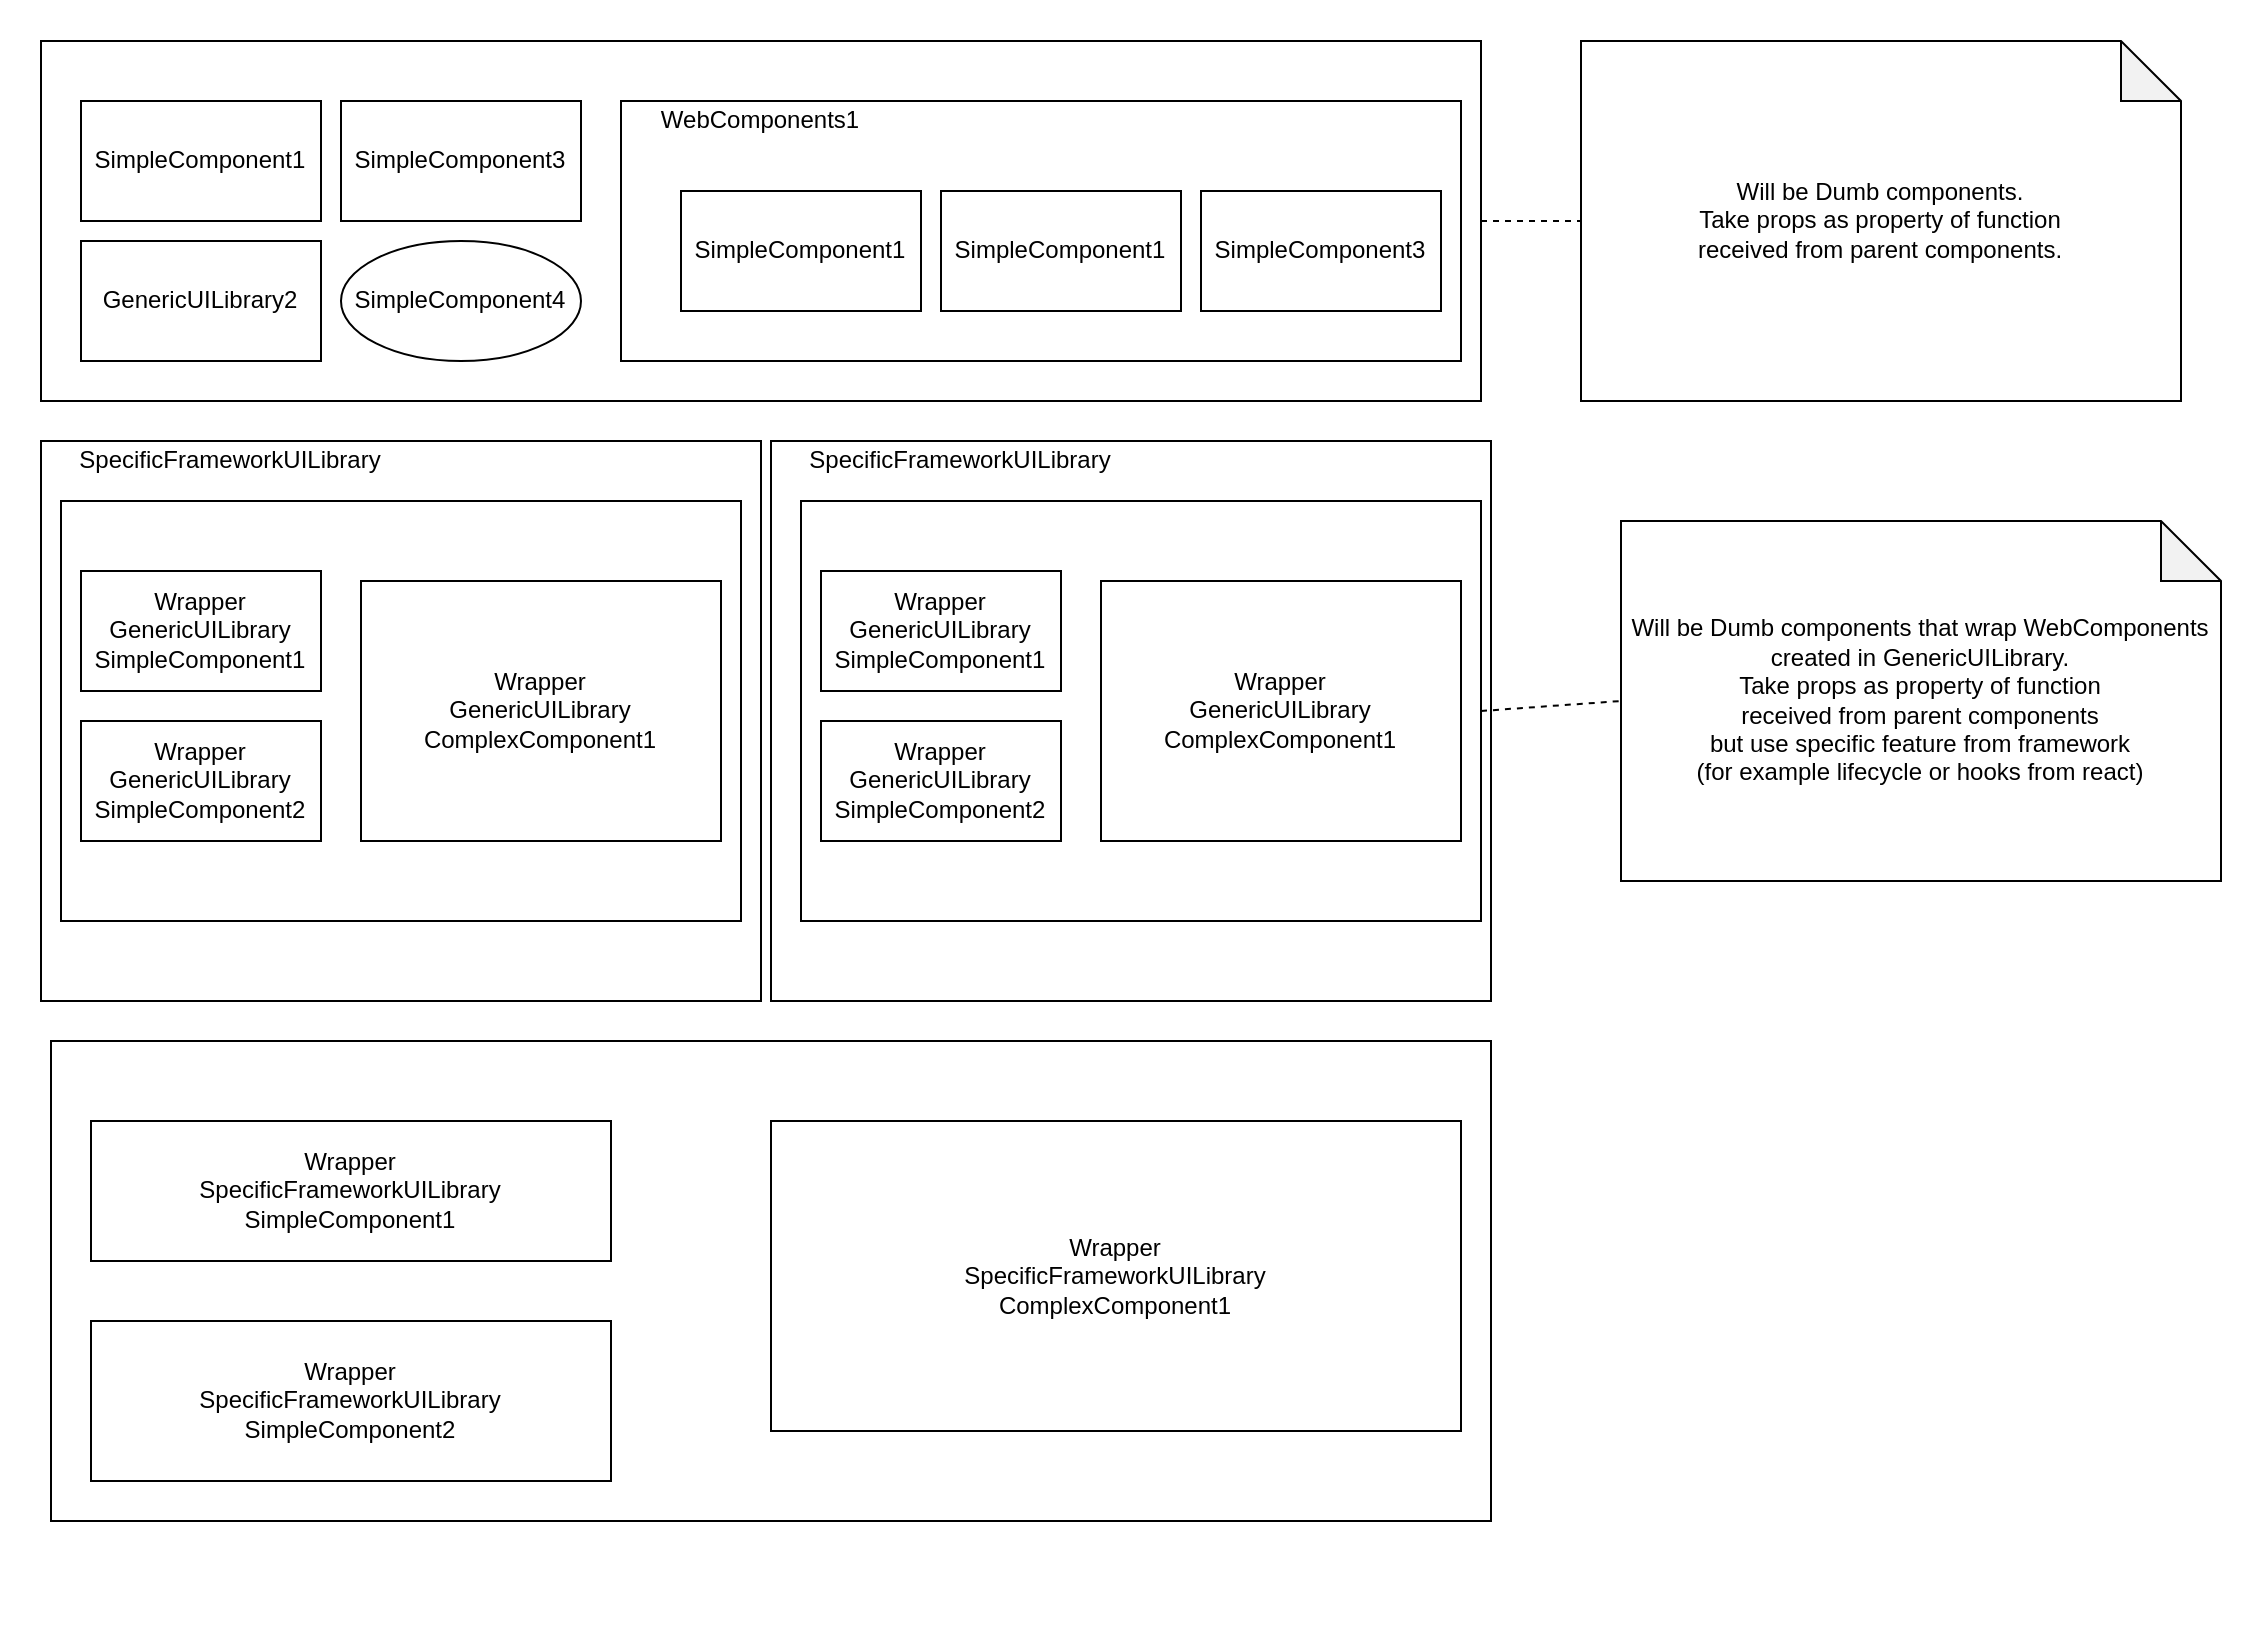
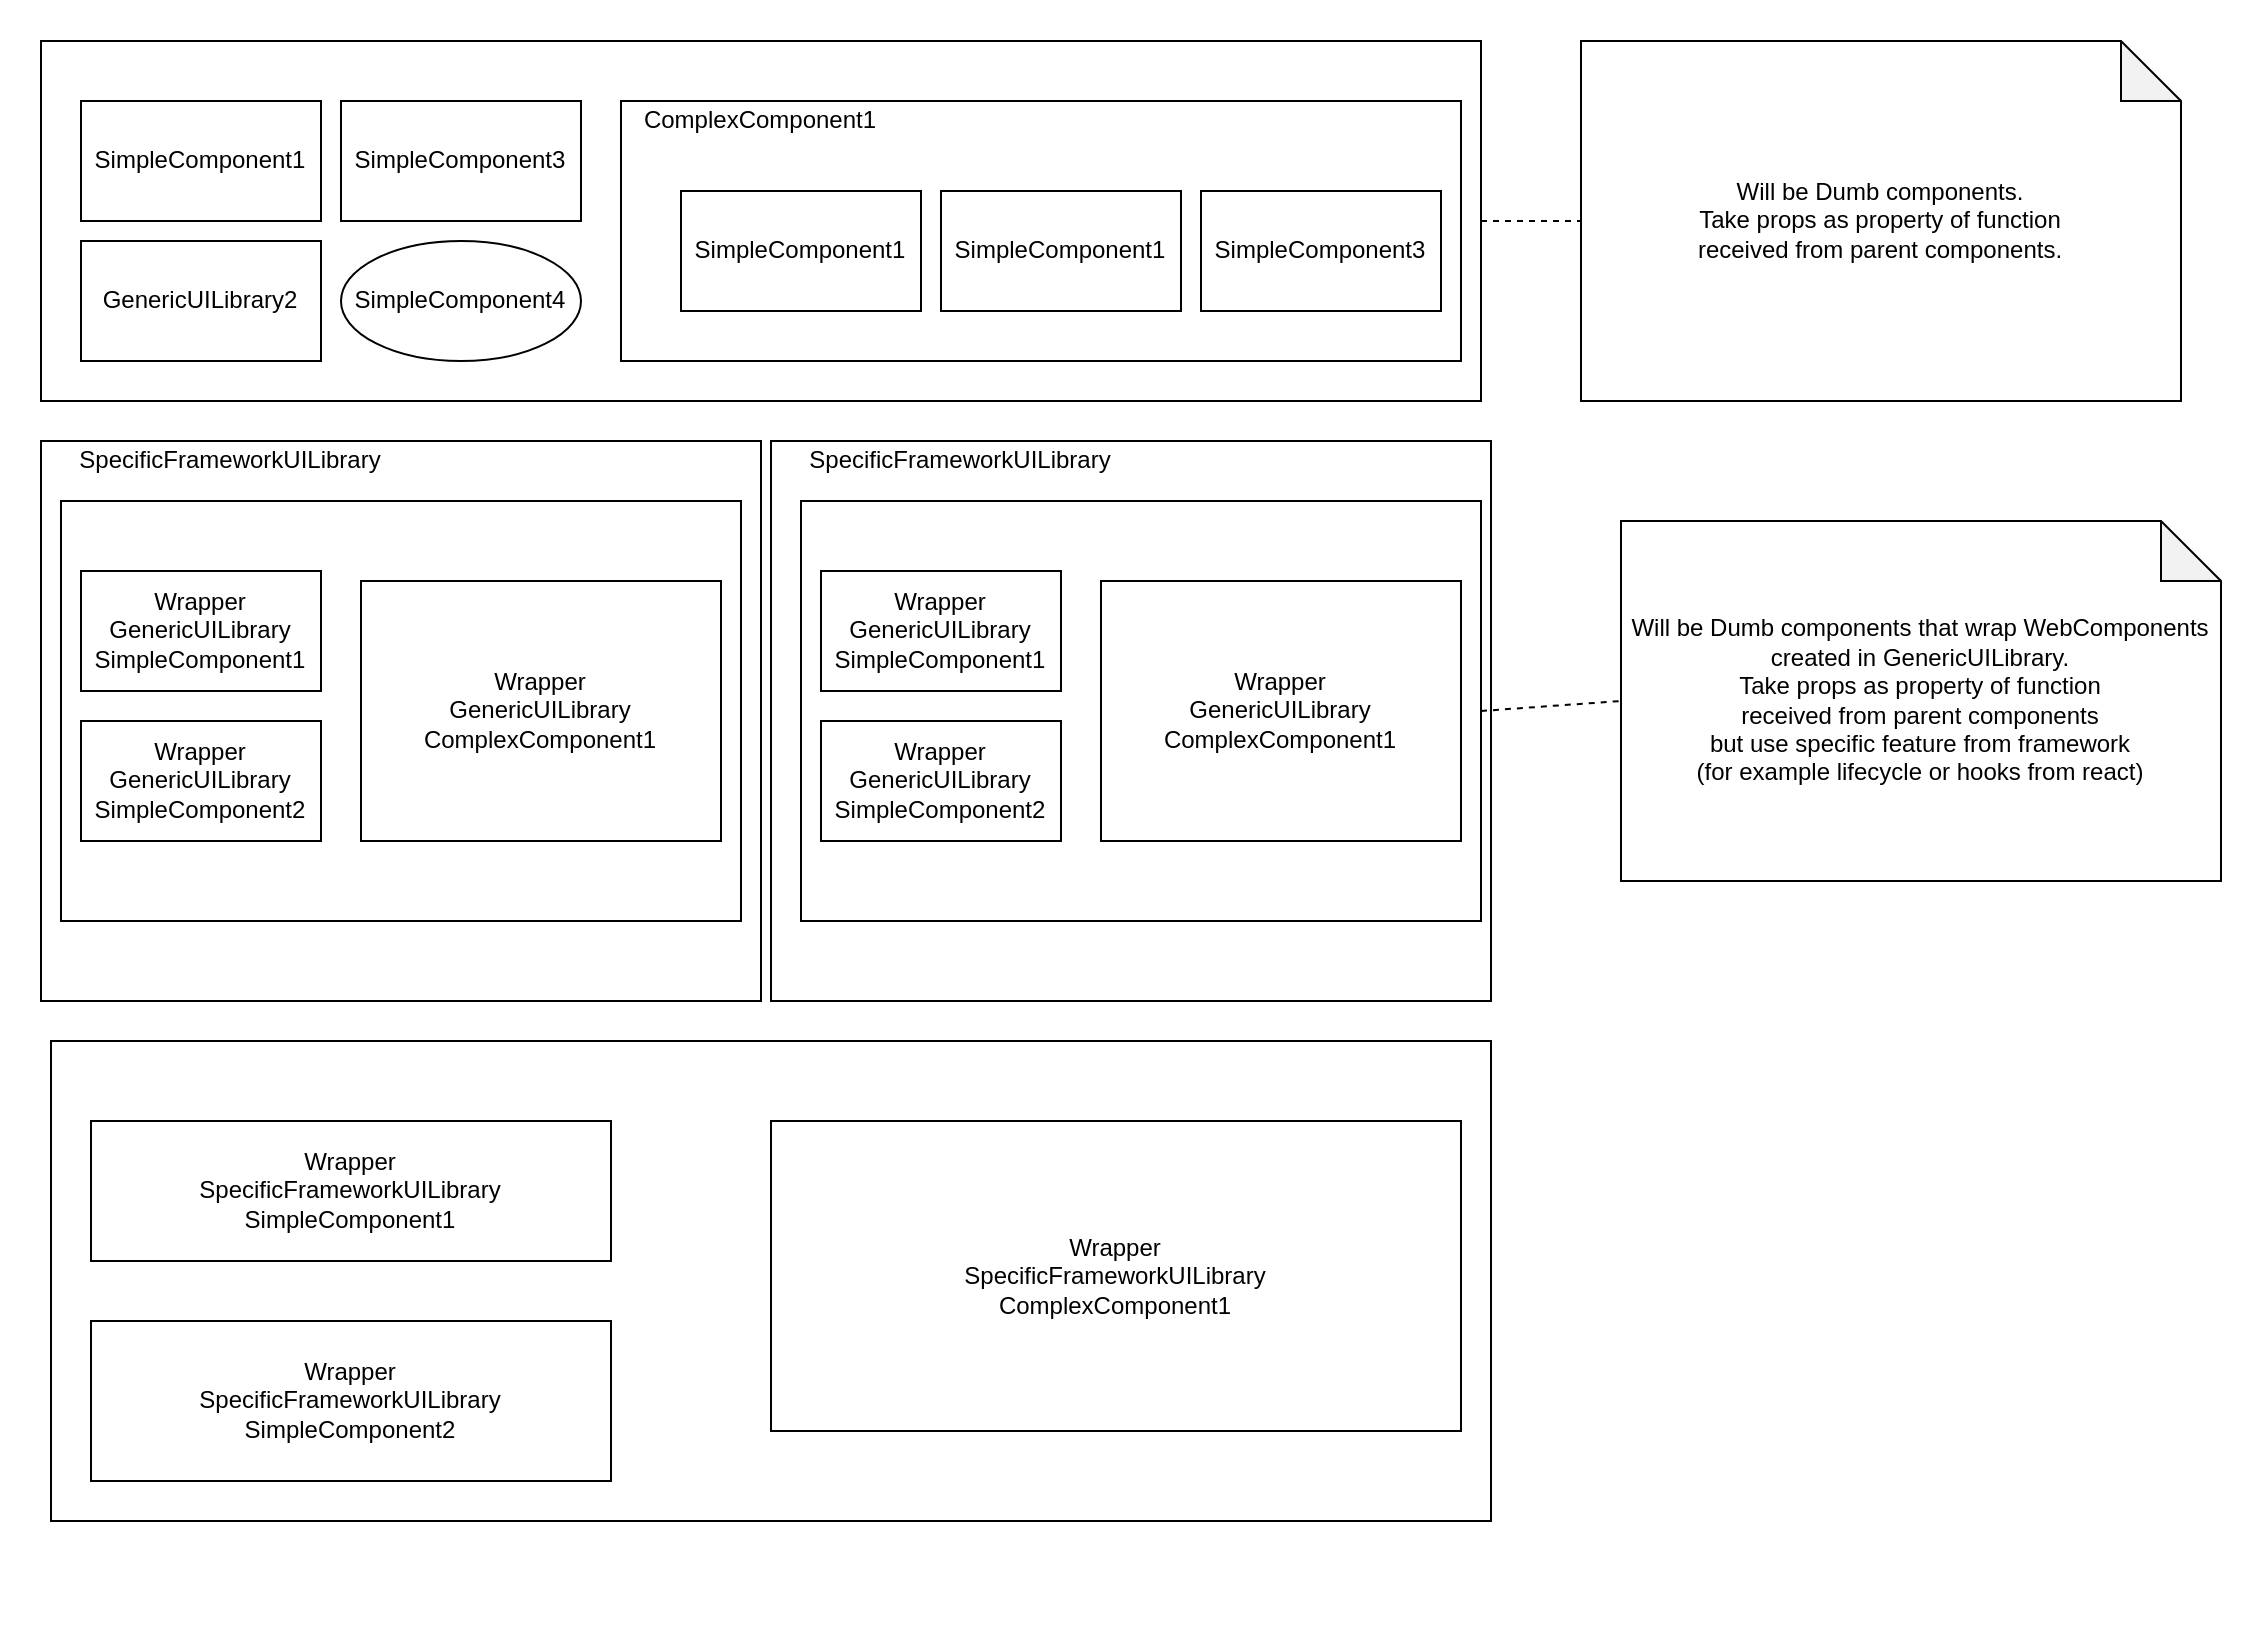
(761, 121) -> (761, 121)
